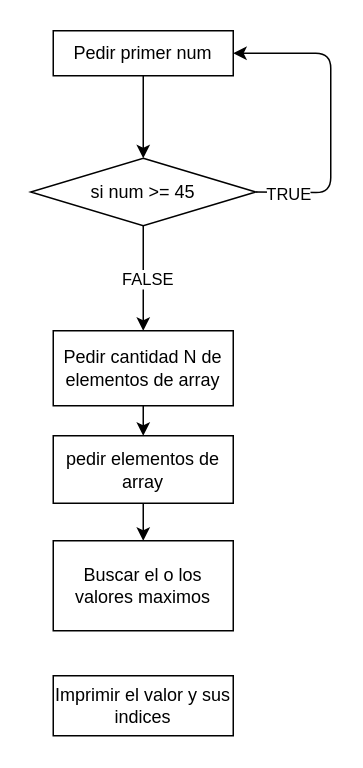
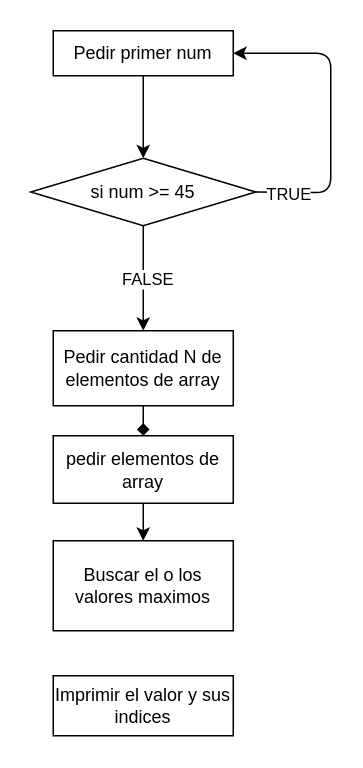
(143, 424) -> (143, 423)
